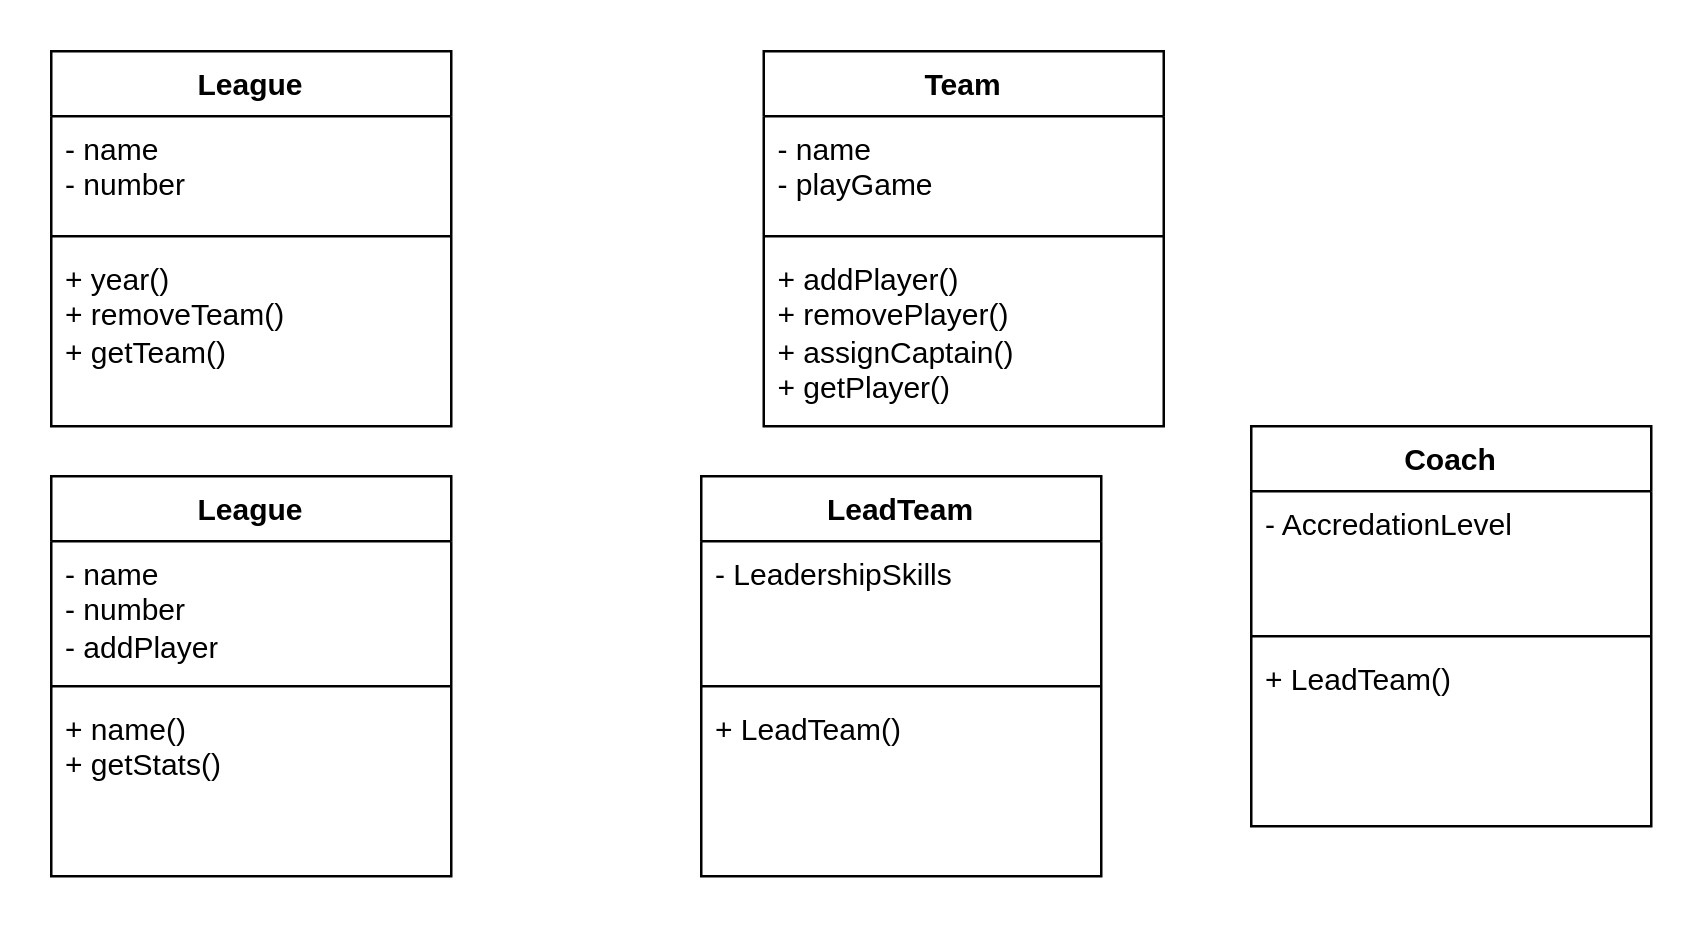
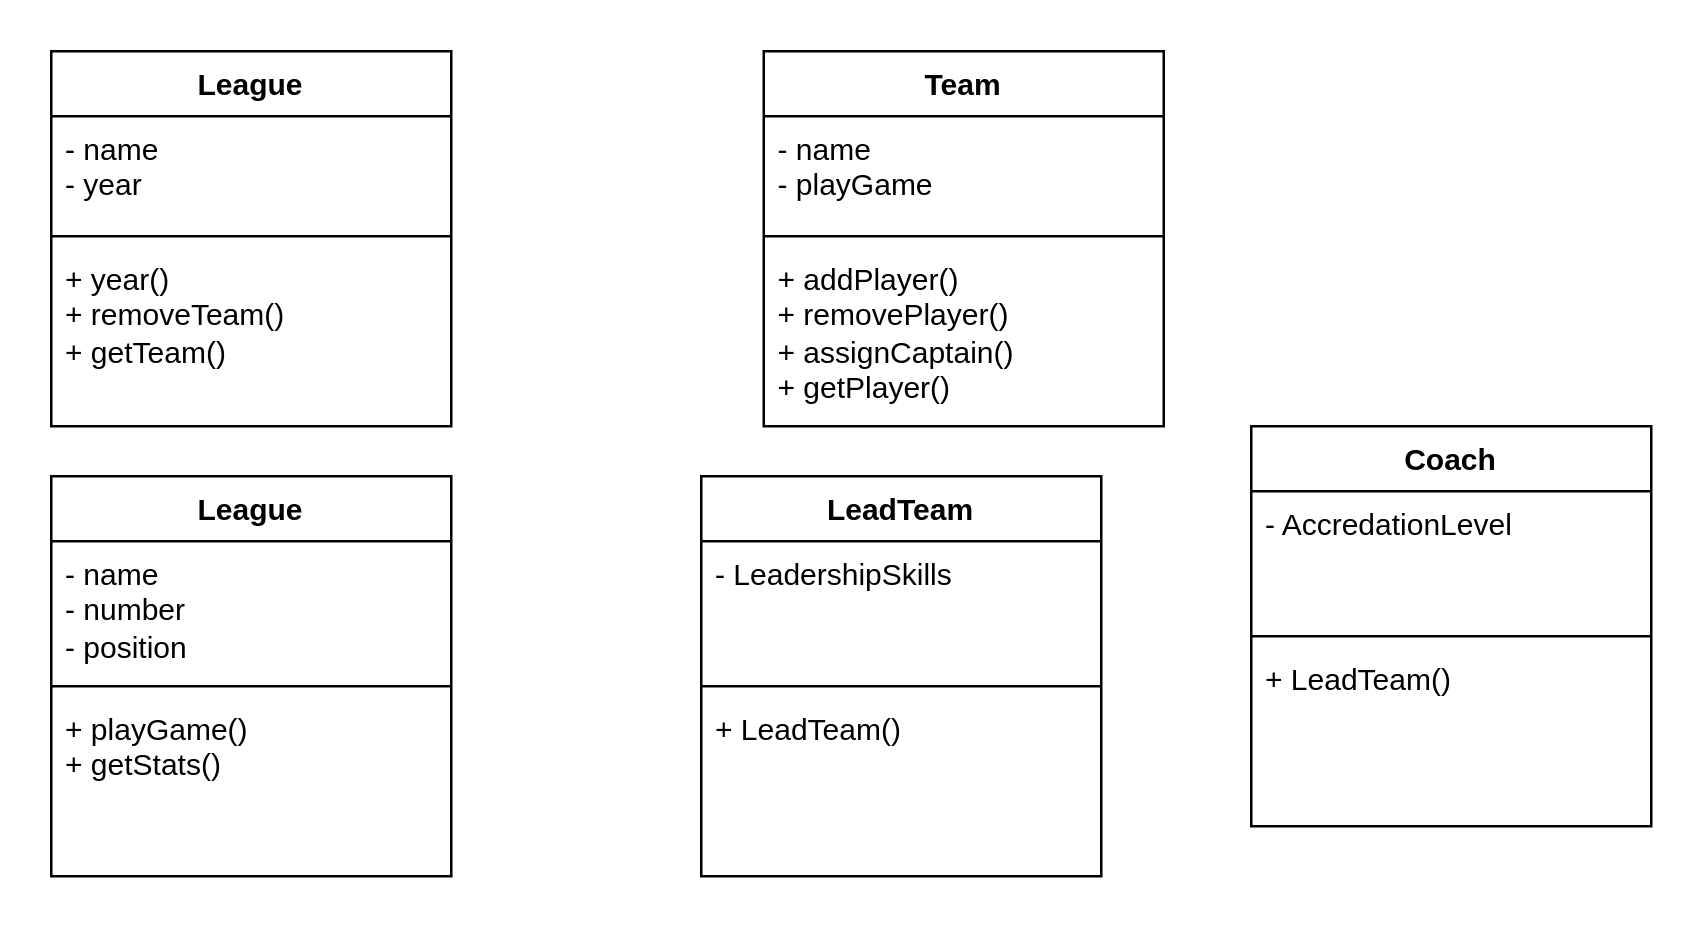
(130, 170) -> (113, 170)
(151, 613) -> (139, 613)
(163, 750) -> (163, 750)
